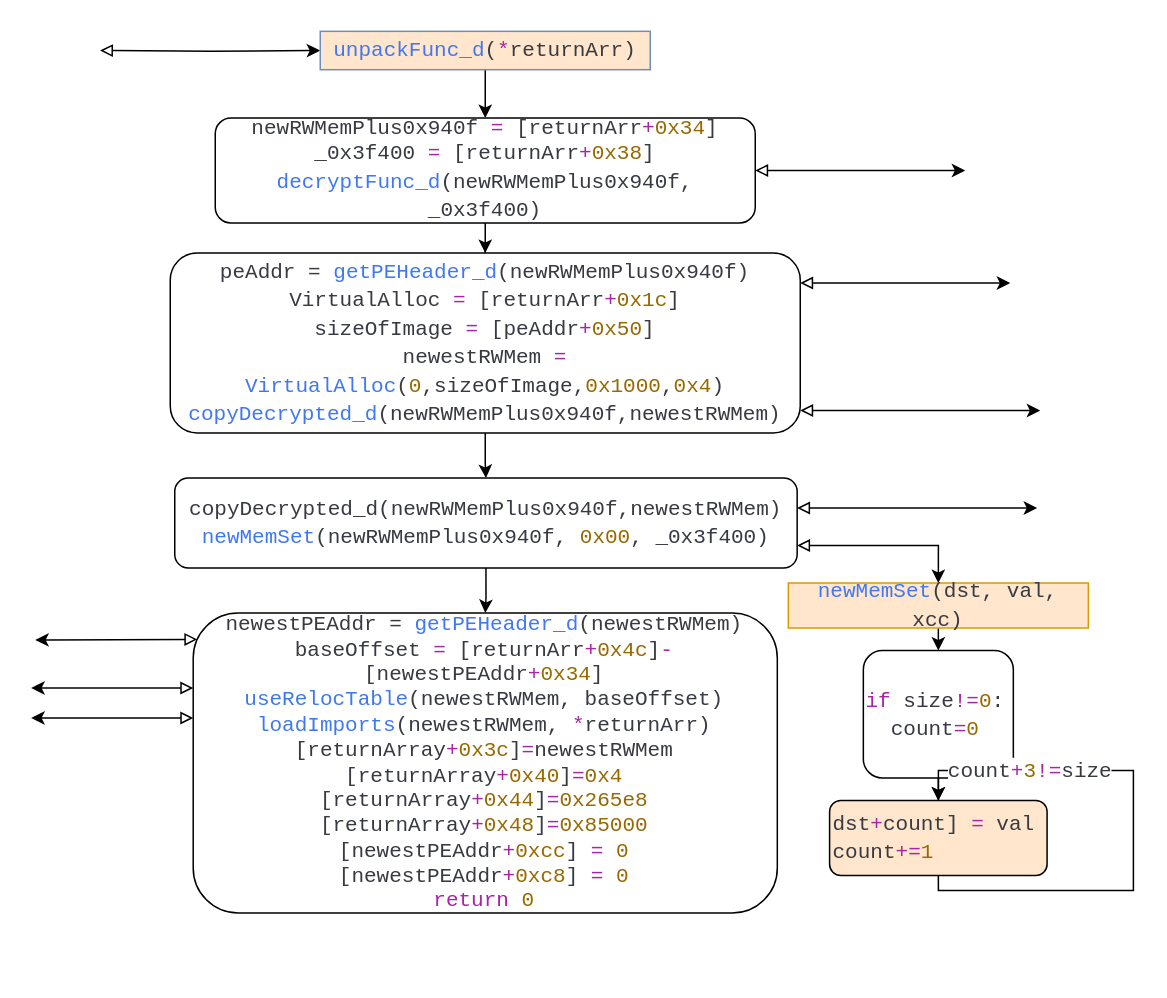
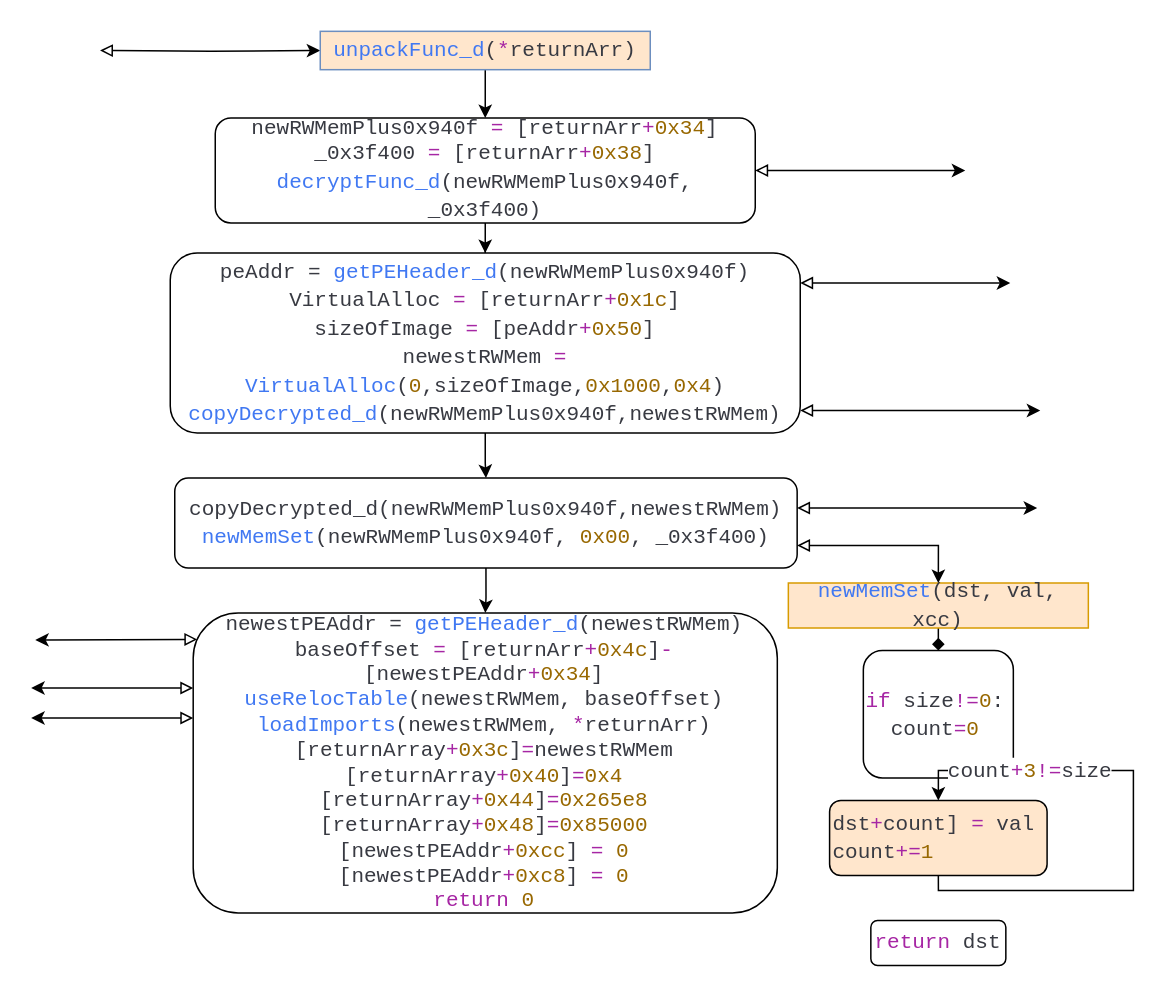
(938, 639) -> (938, 638)
(938, 796) -> none
none -> (938, 943)
